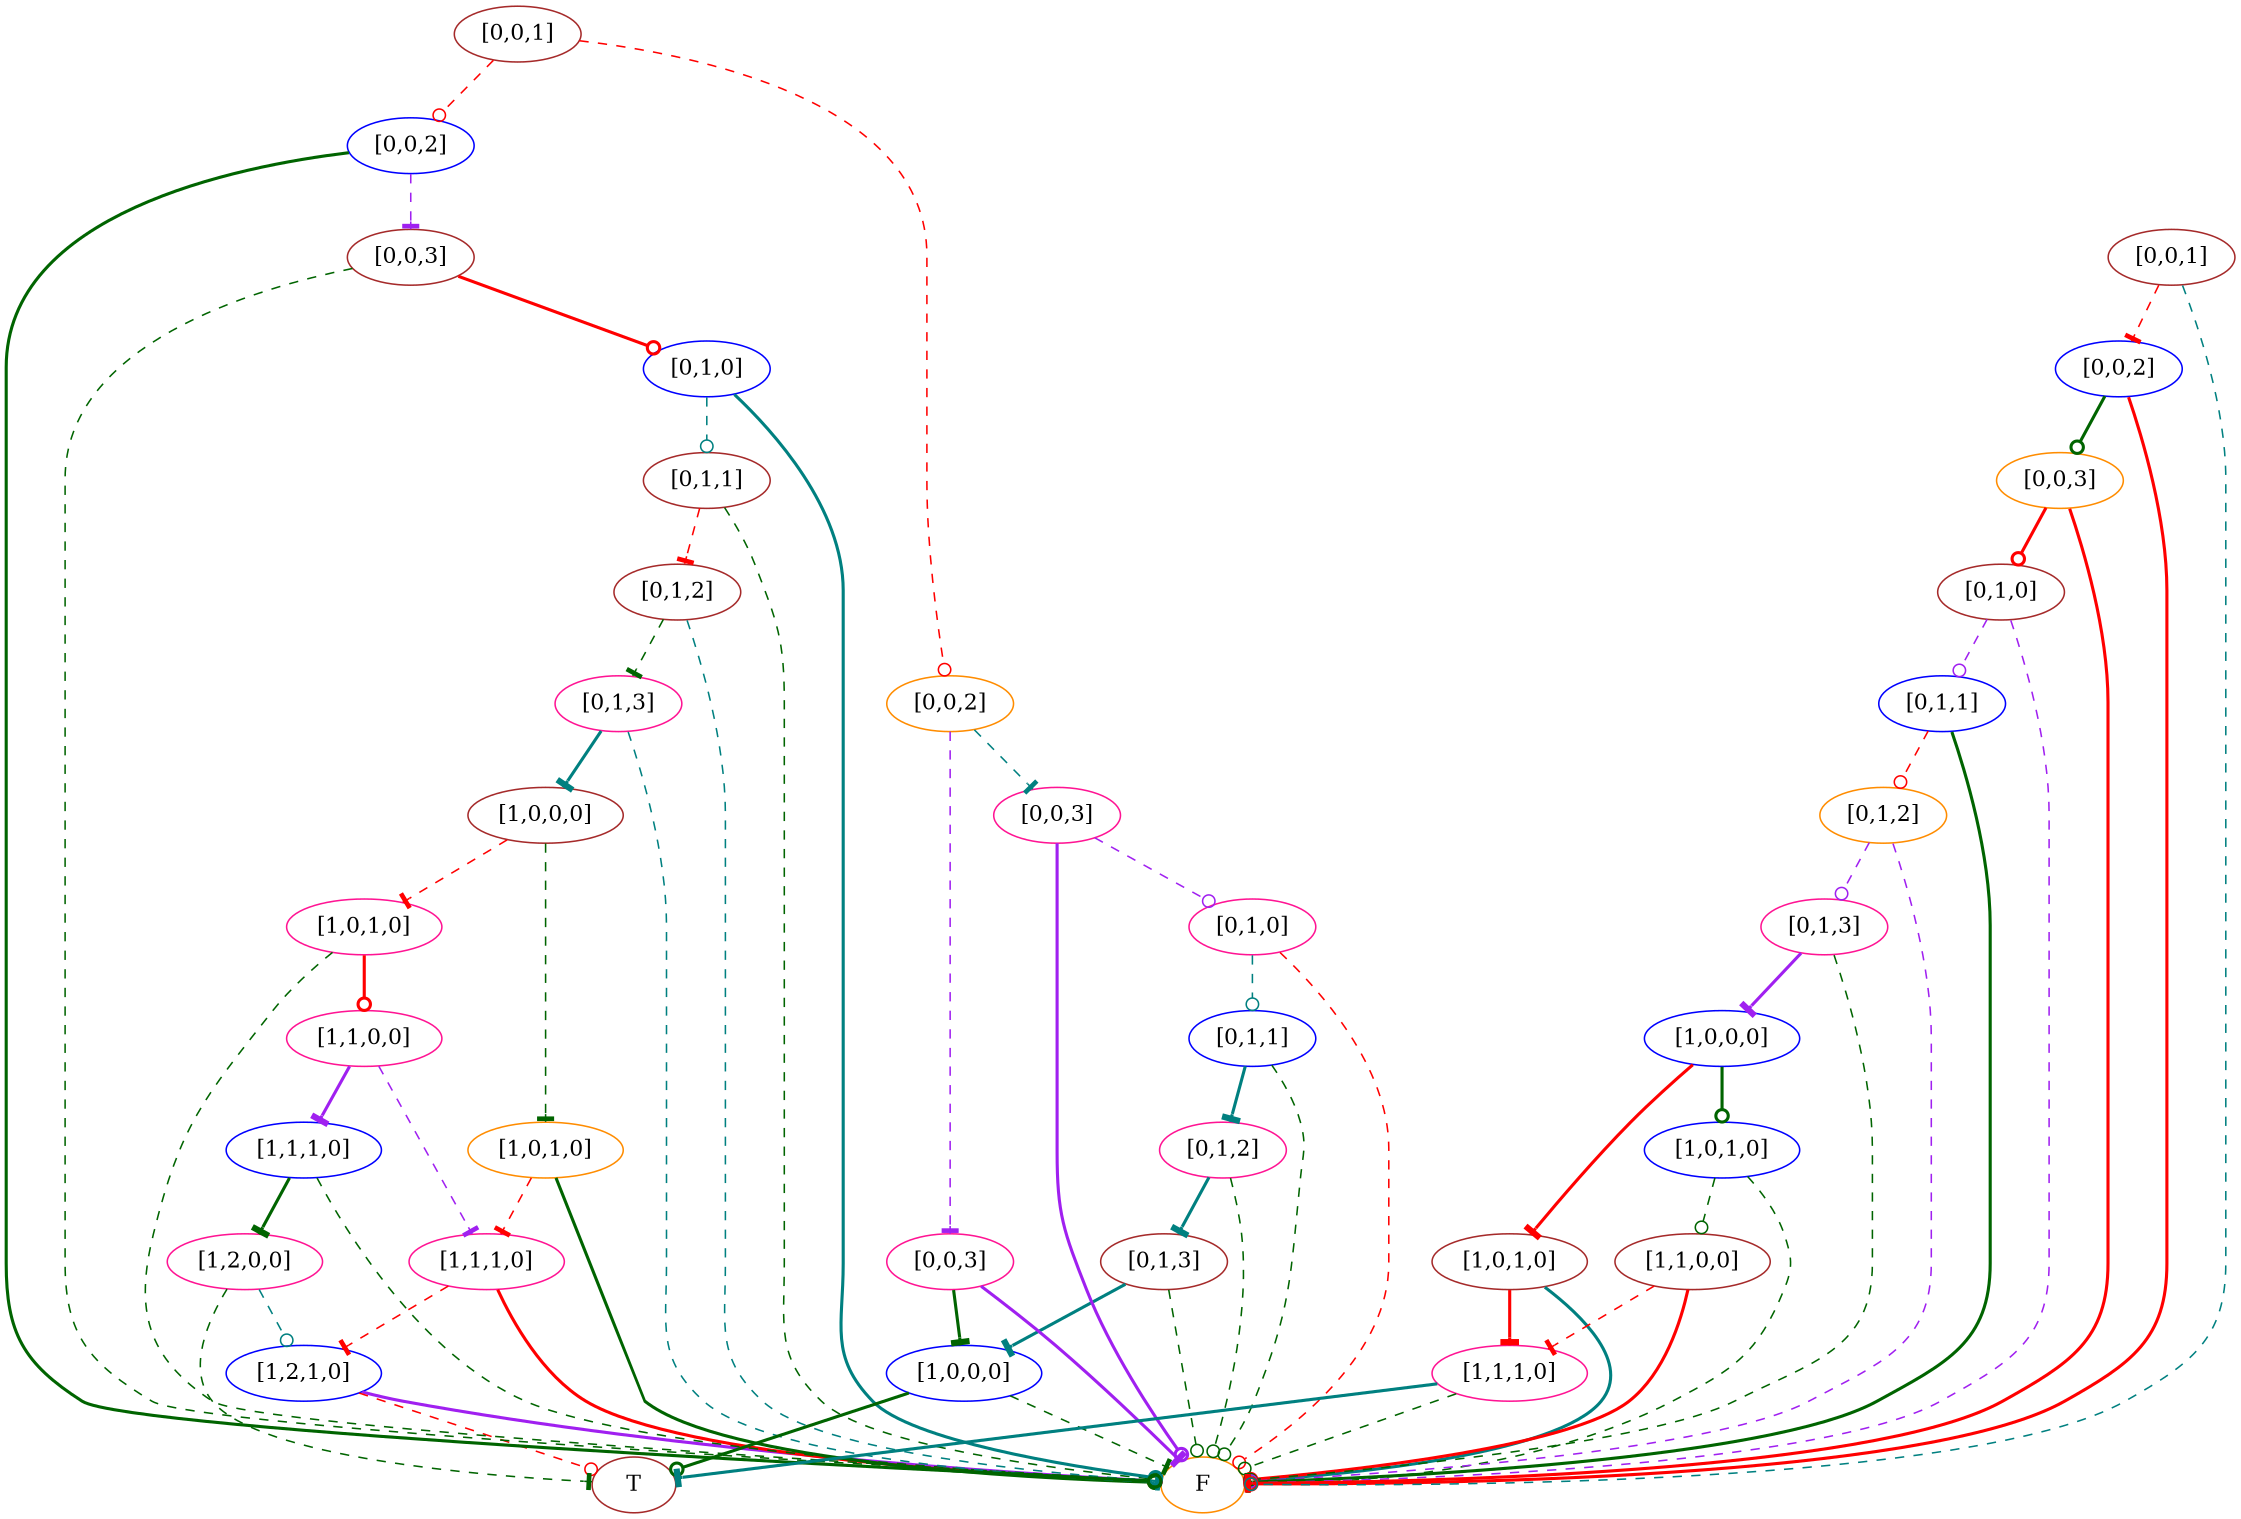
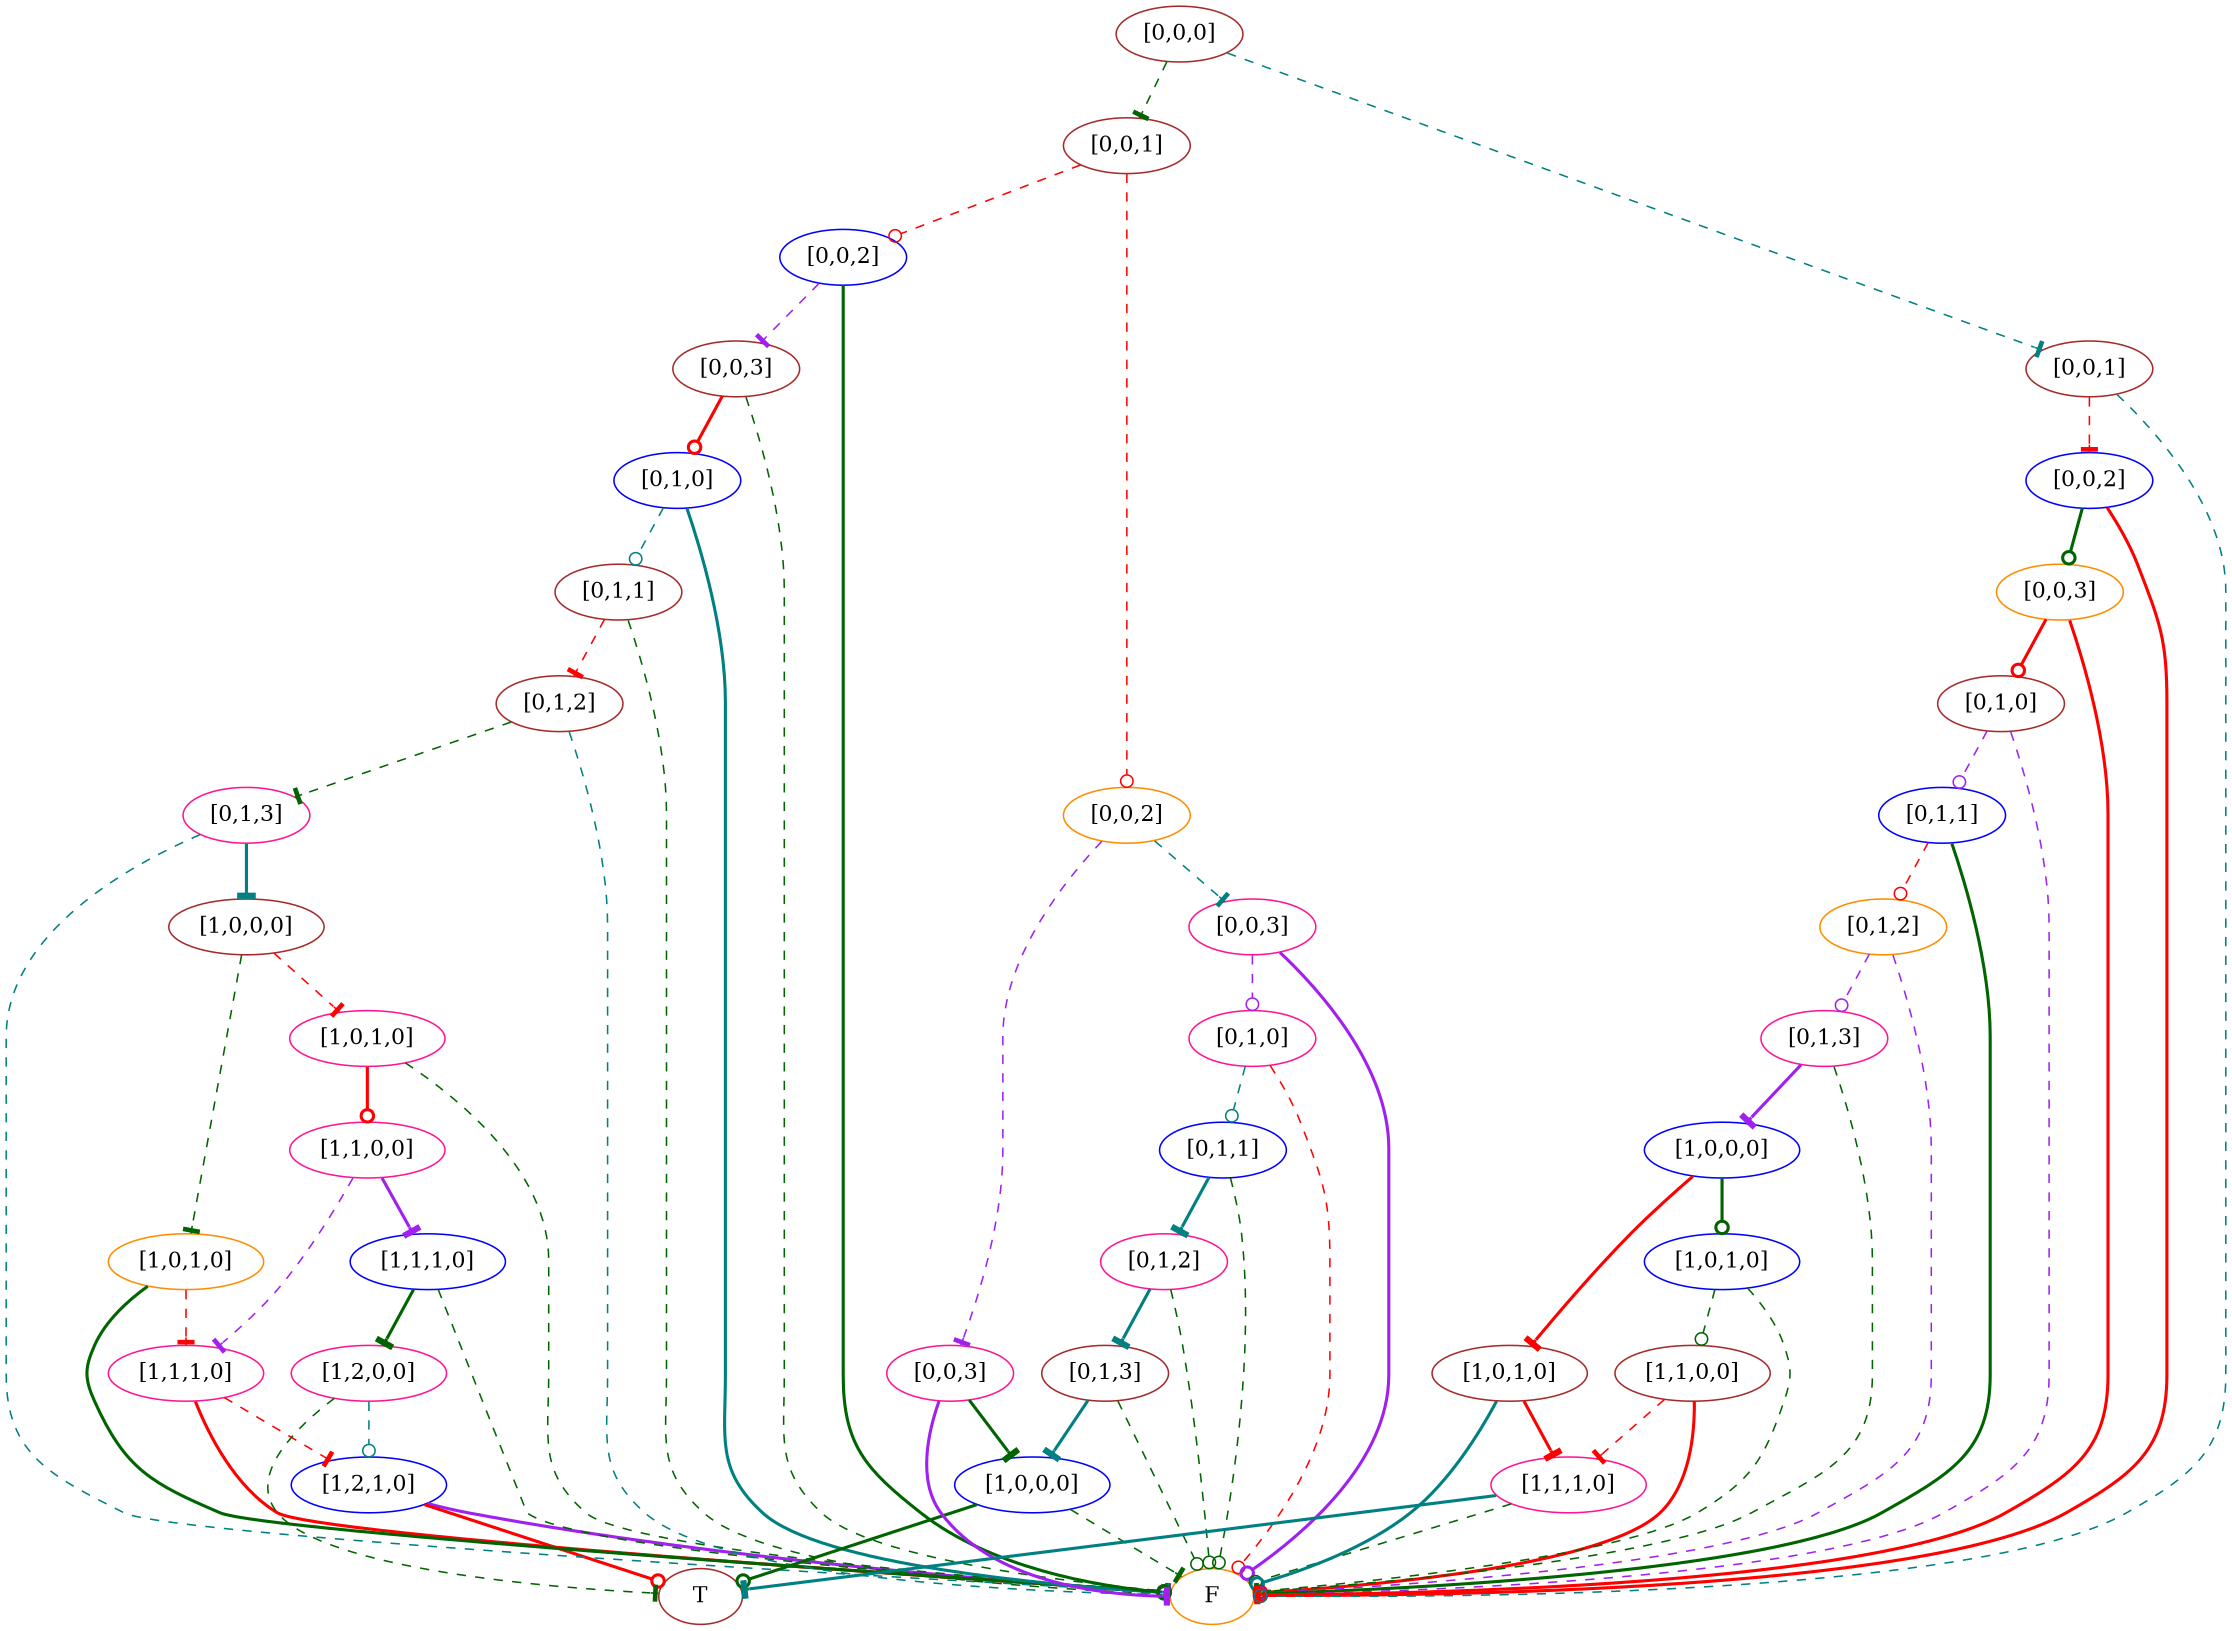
none -> (1180, 34)
(449, 1423) -> (515, 1534)
(577, 1428) -> (793, 1560)
